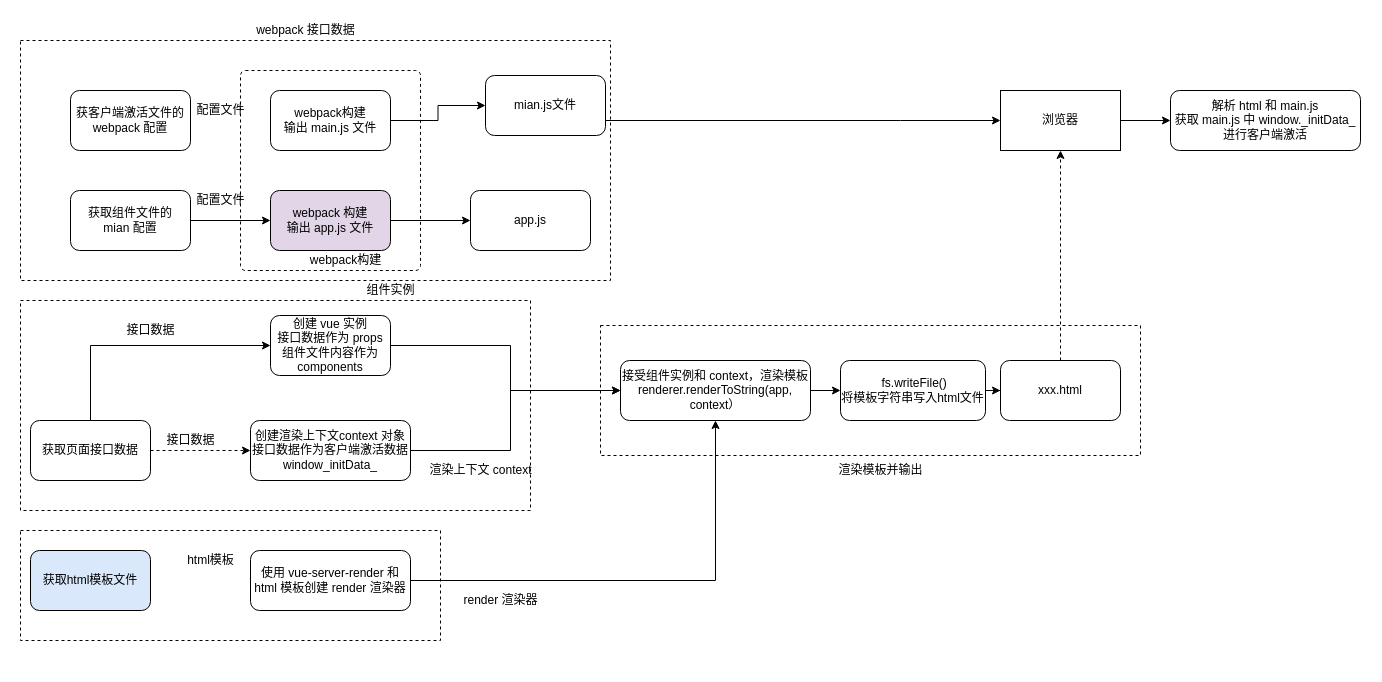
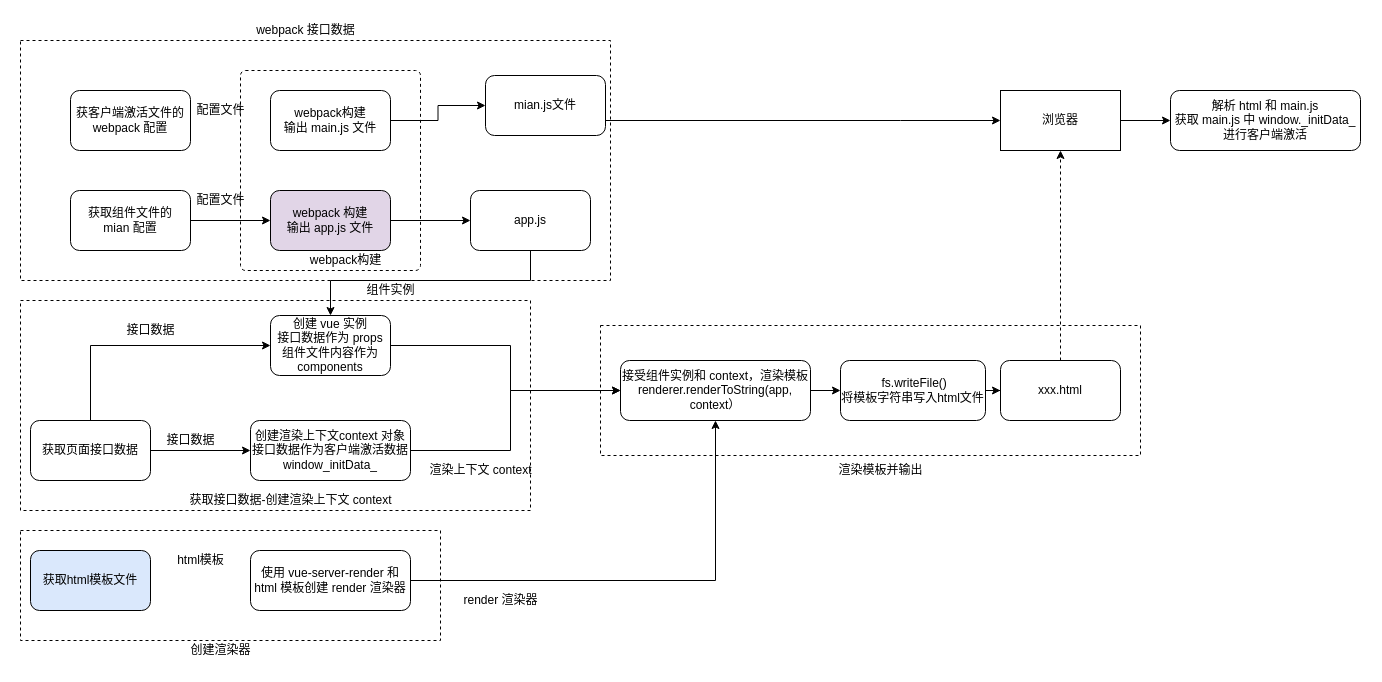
none -> (432, 281)
(197, 451) -> (197, 451)
none -> (291, 501)
(211, 561) -> (201, 561)
none -> (221, 651)
